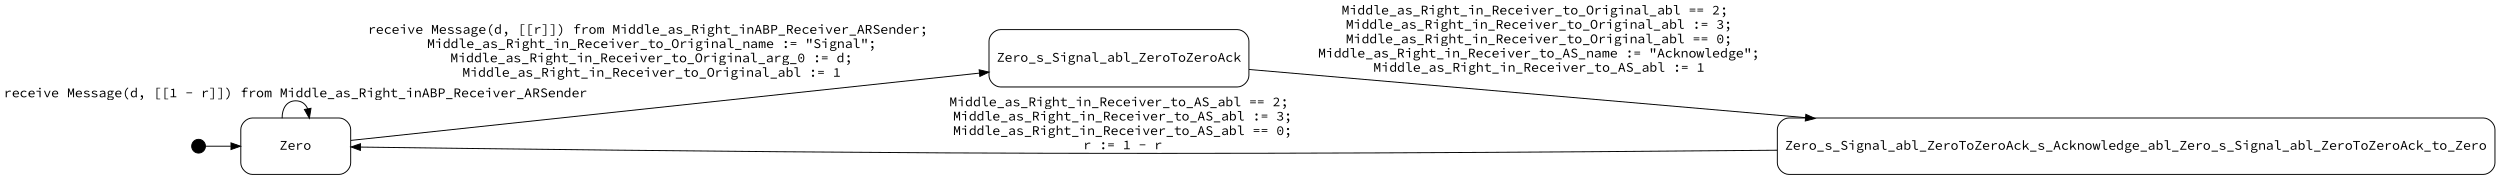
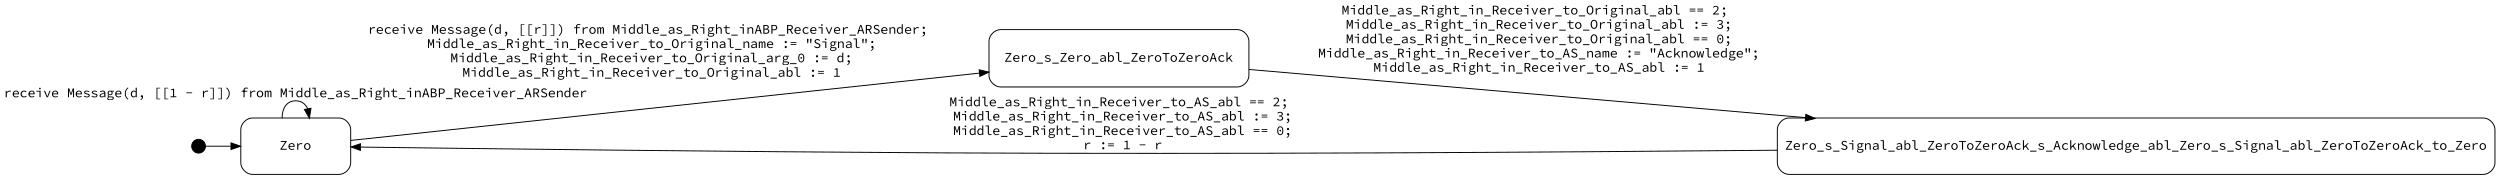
(1119, 58) -> (1119, 58)
